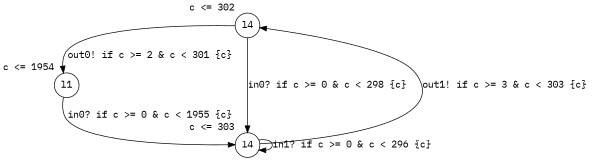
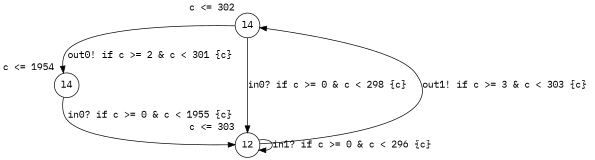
(67, 85) -> (67, 85)
(248, 145) -> (248, 145)
